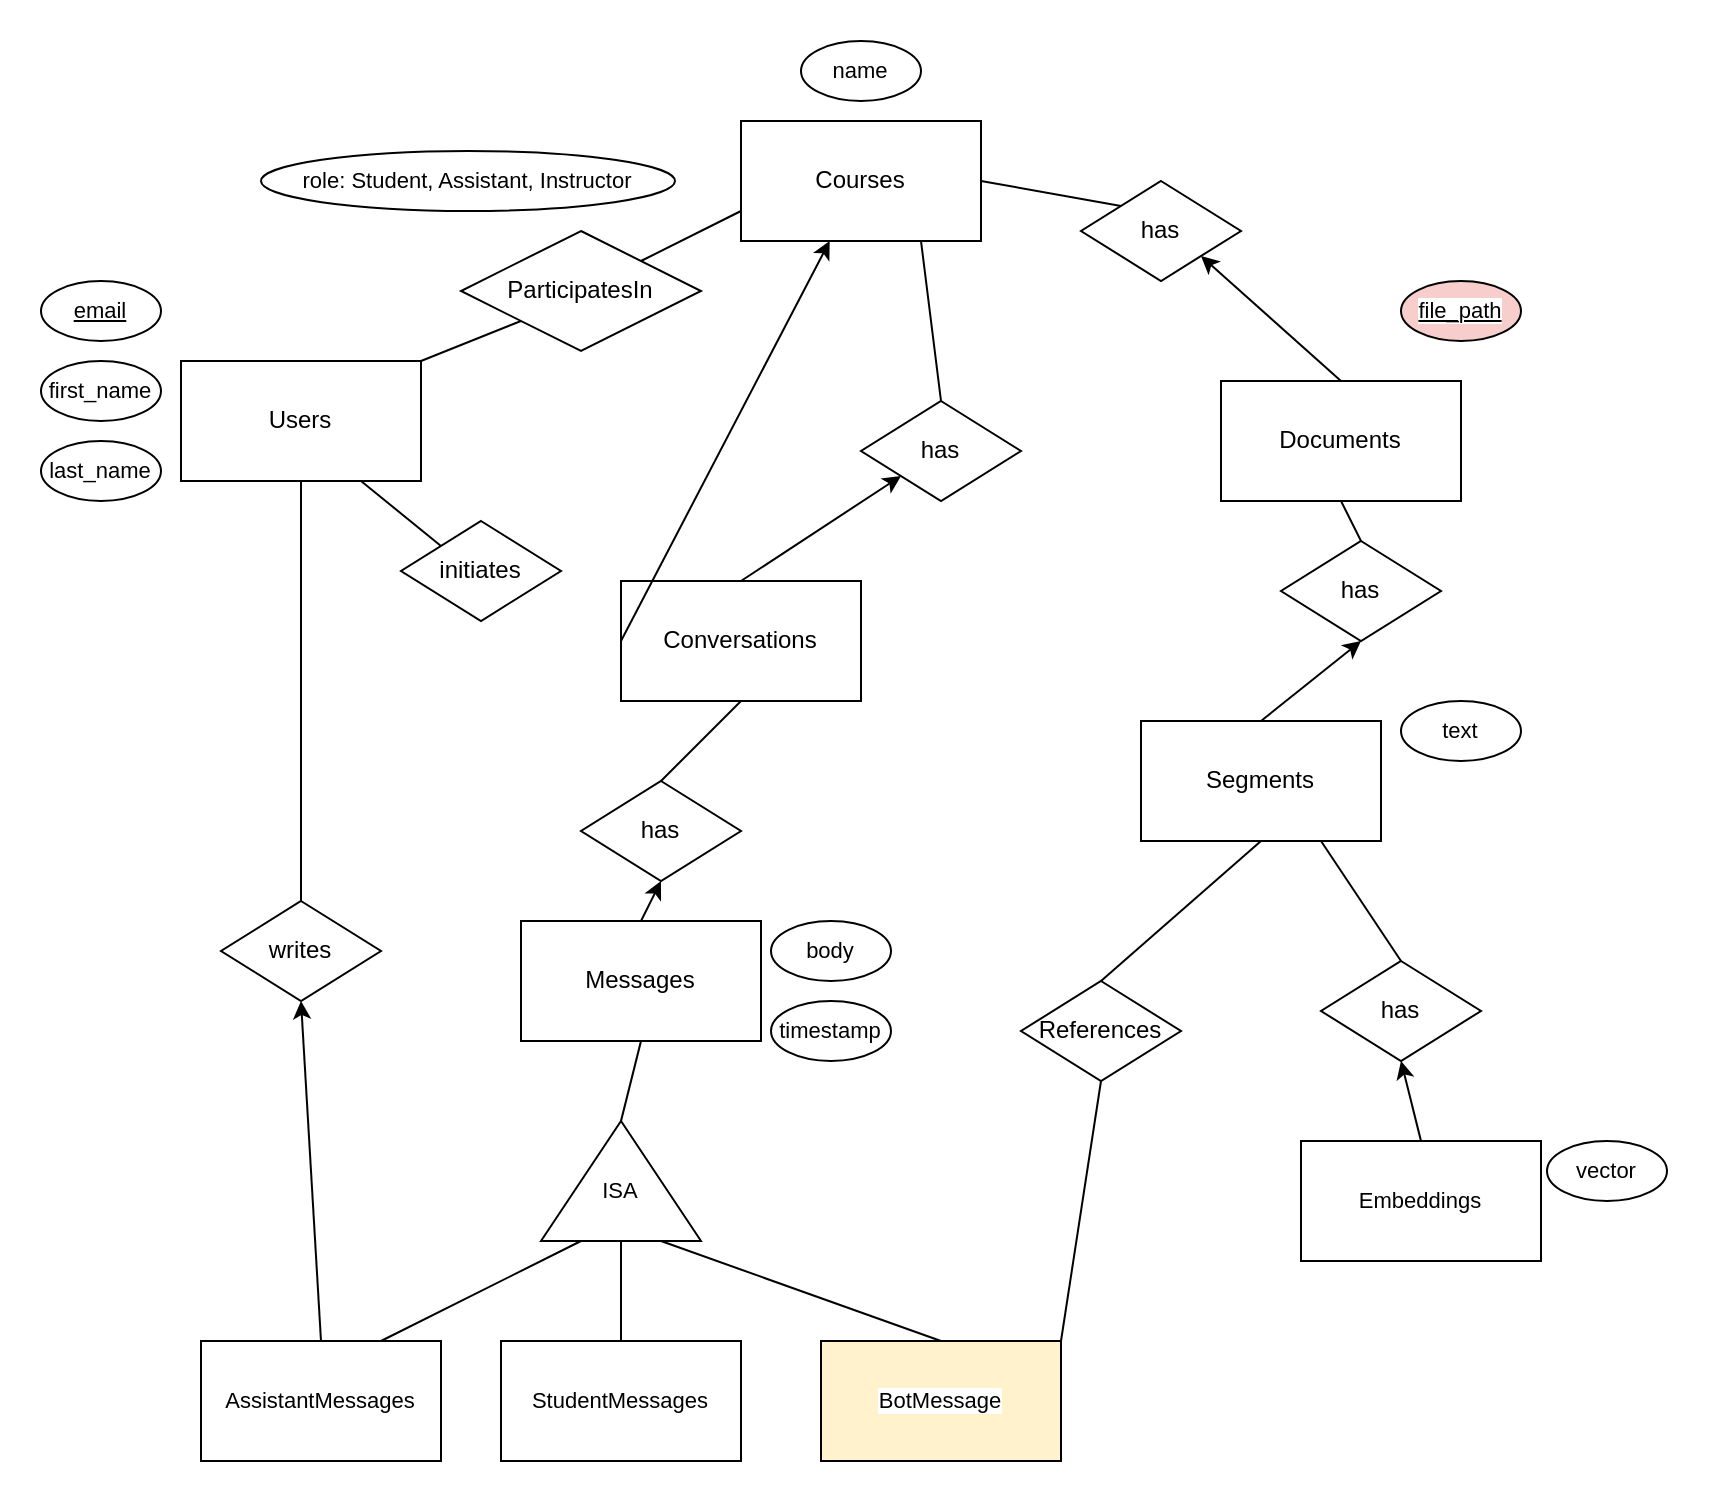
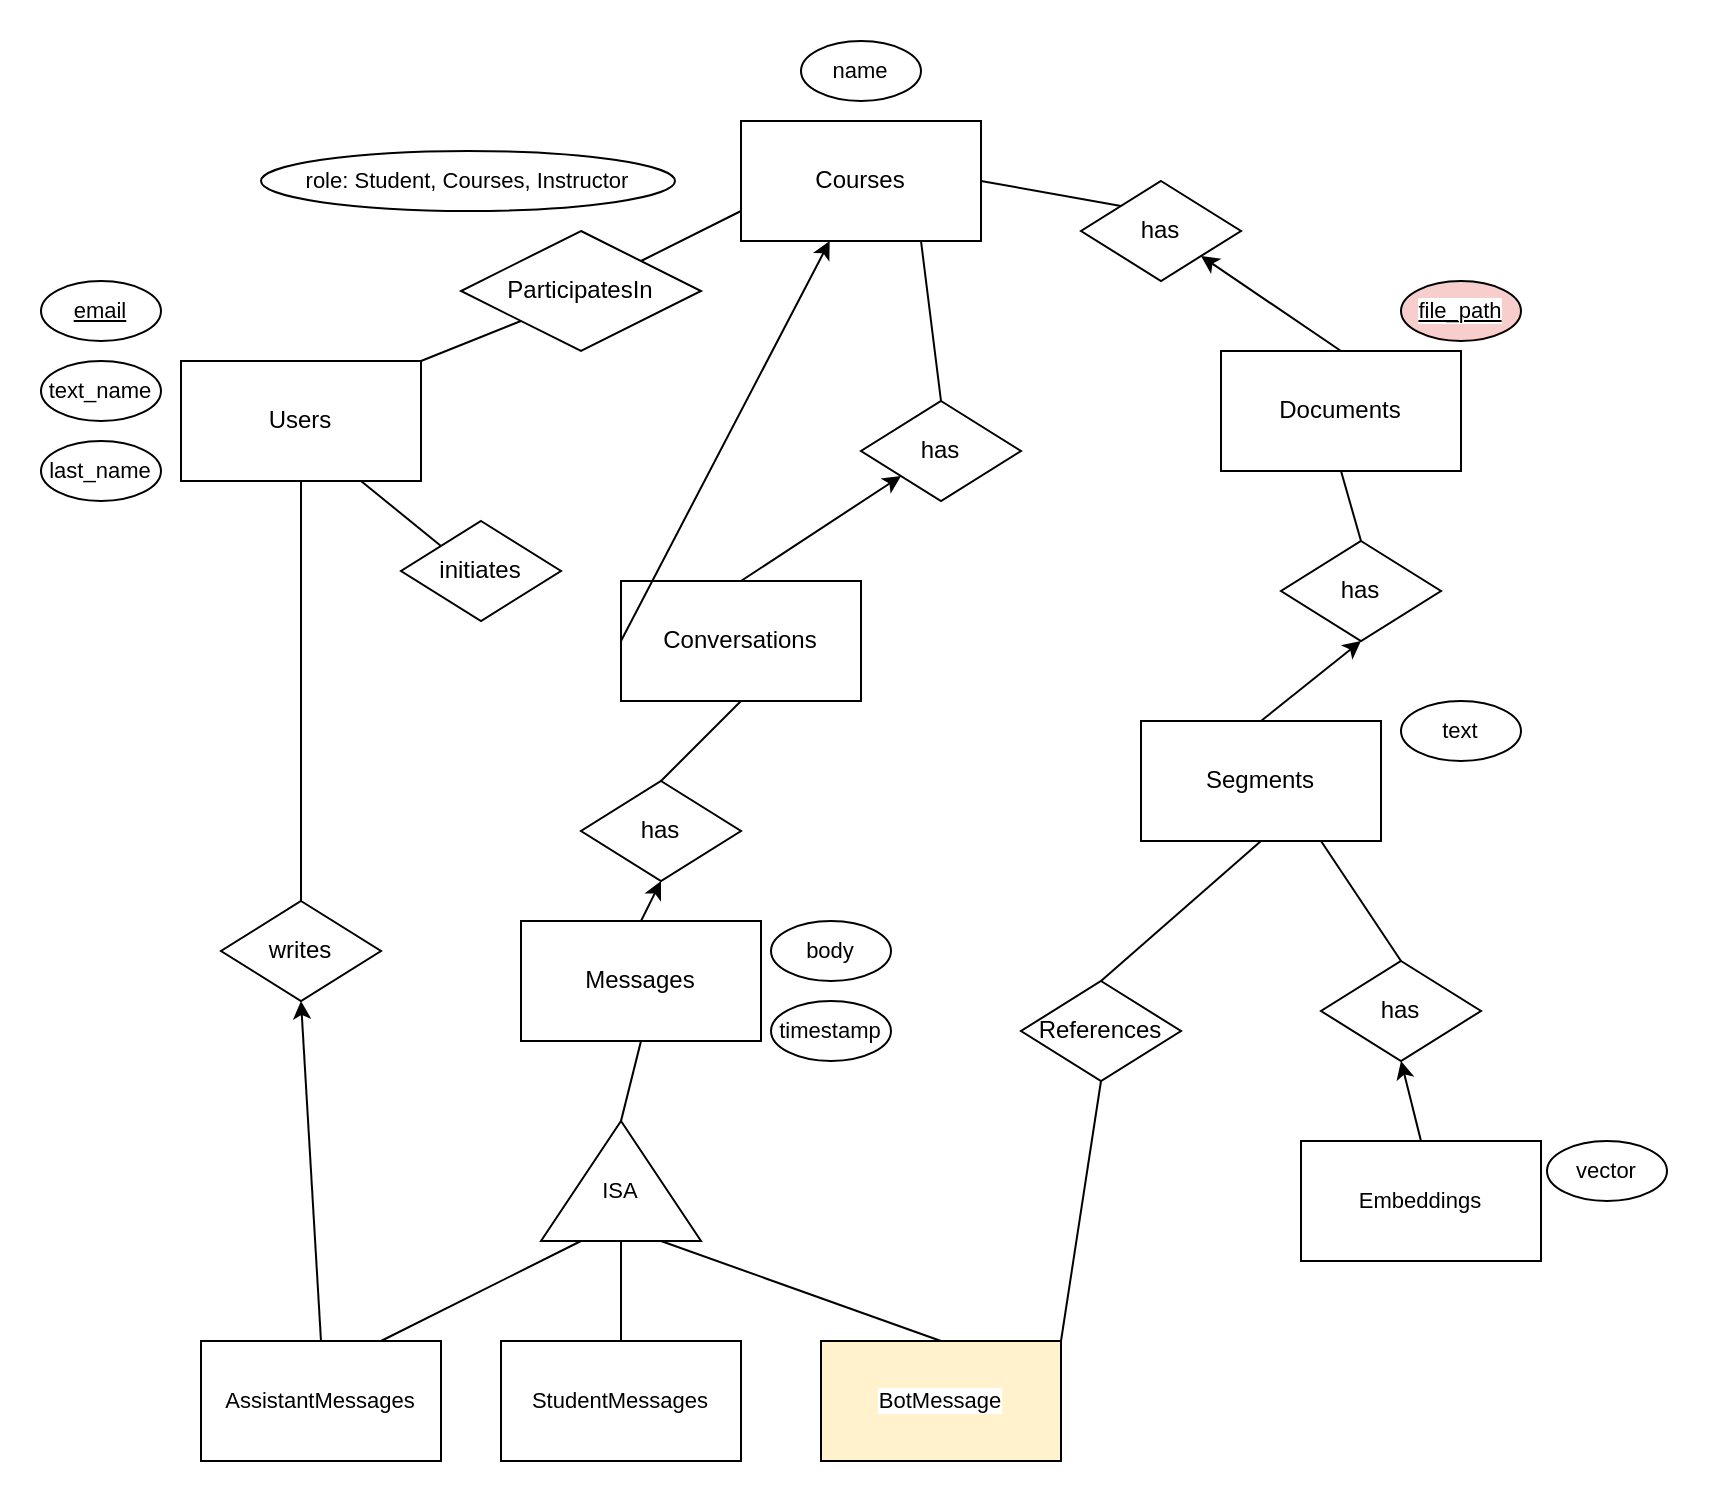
(468, 181) -> (468, 181)
(101, 391) -> (101, 391)
(1341, 441) -> (1341, 411)
